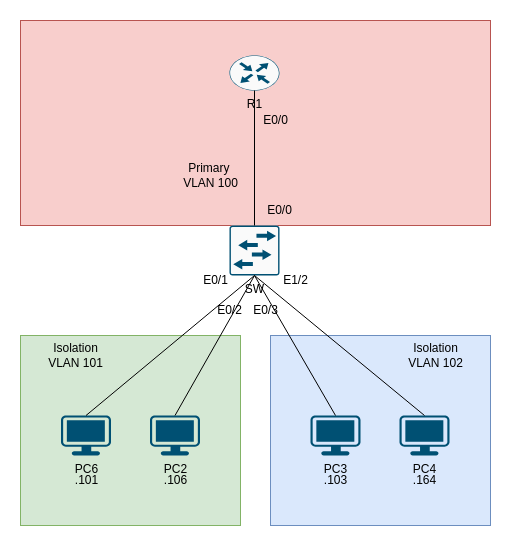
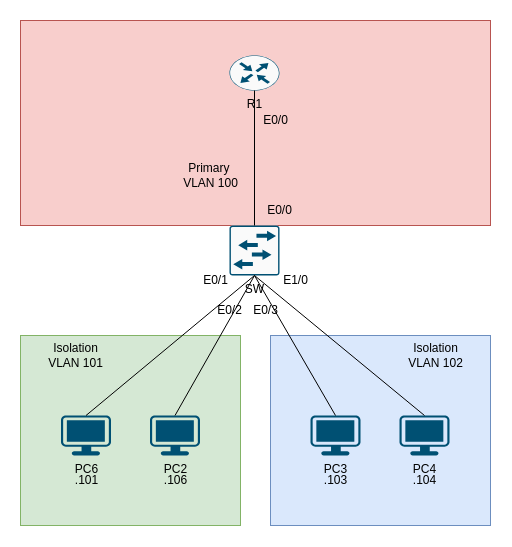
(296, 281) -> (296, 281)
(425, 481) -> (425, 481)
